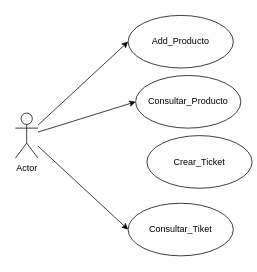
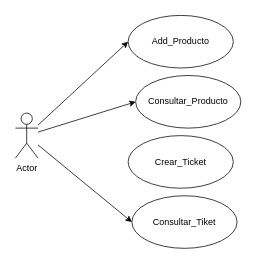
(199, 162) -> (180, 162)
(180, 229) -> (184, 222)
